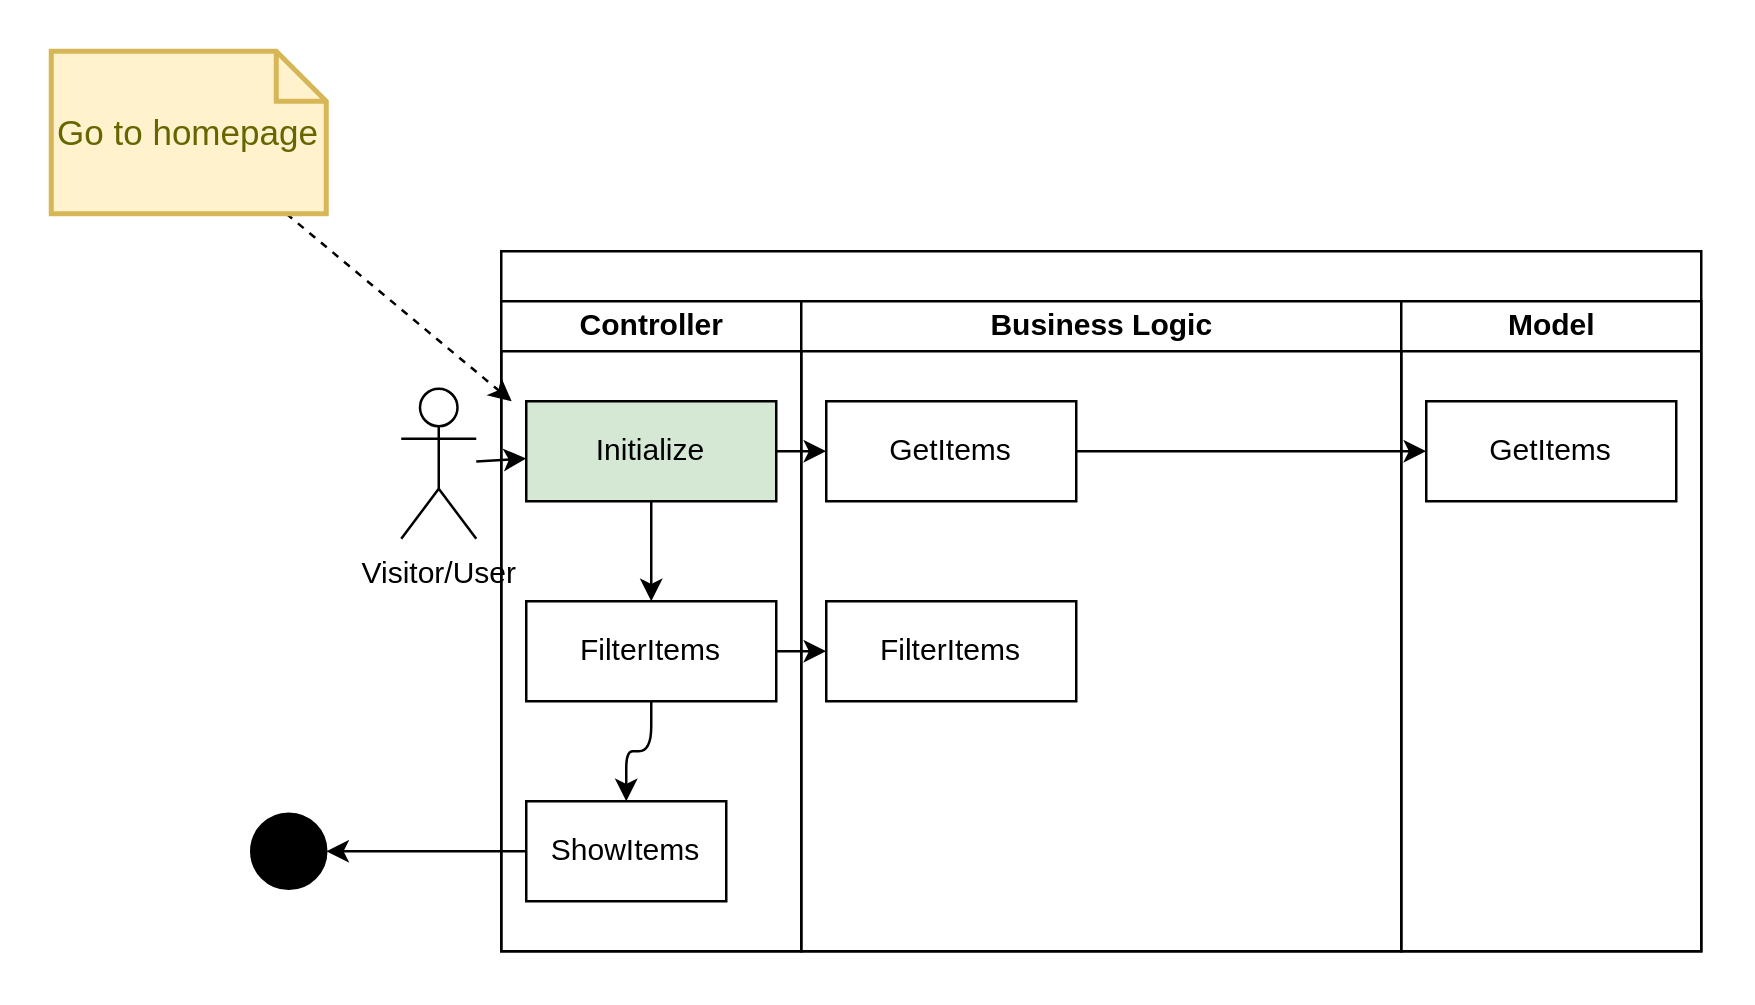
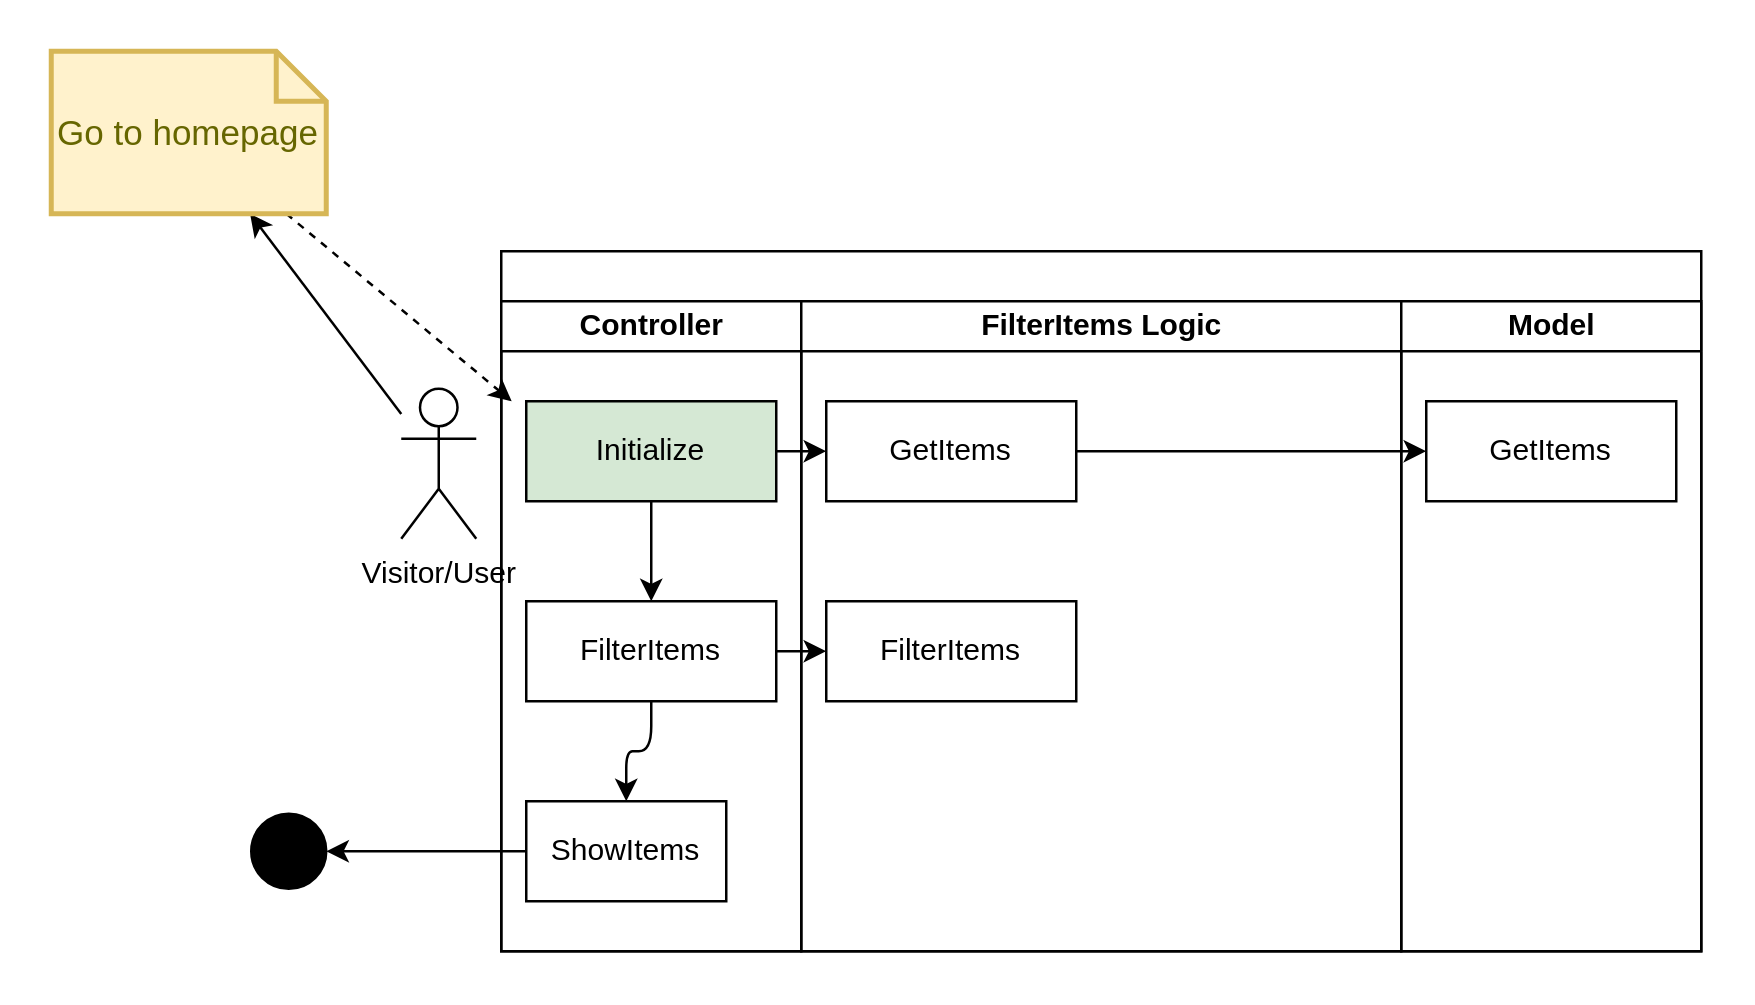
(1103, 326) -> (1103, 326)
(486, 461) -> (331, 321)
